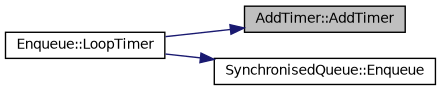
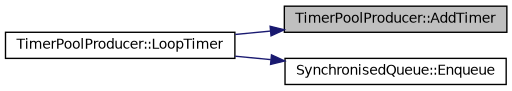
(325, 19) -> (396, 19)
(85, 45) -> (120, 45)
